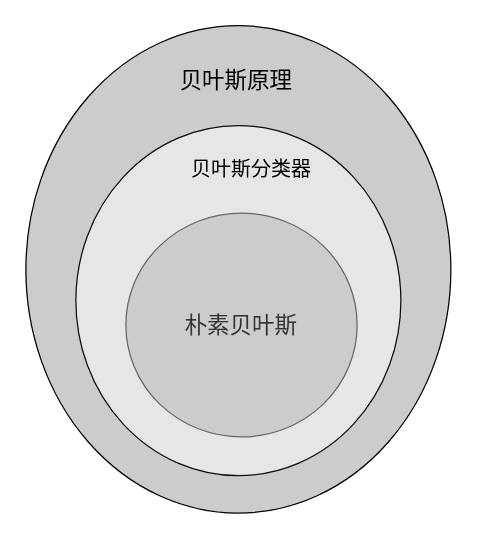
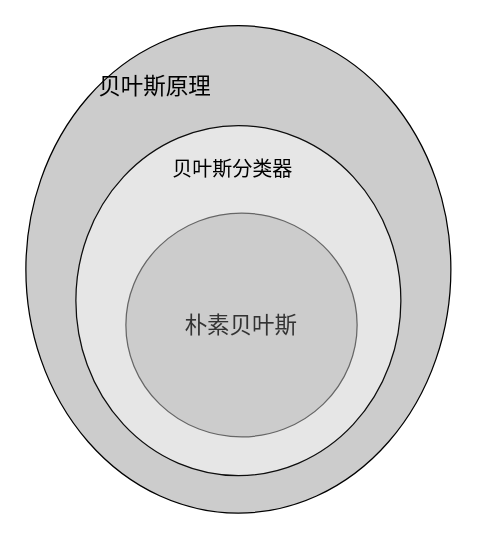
(236, 81) -> (154, 87)
(251, 169) -> (232, 169)
